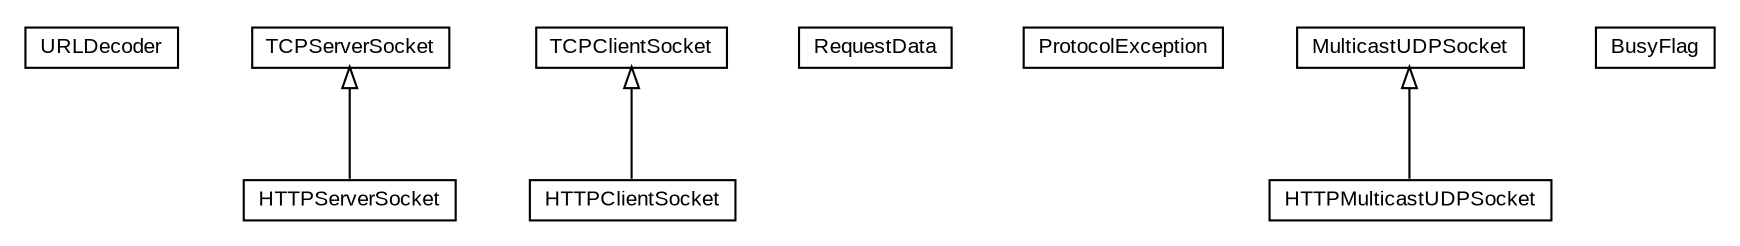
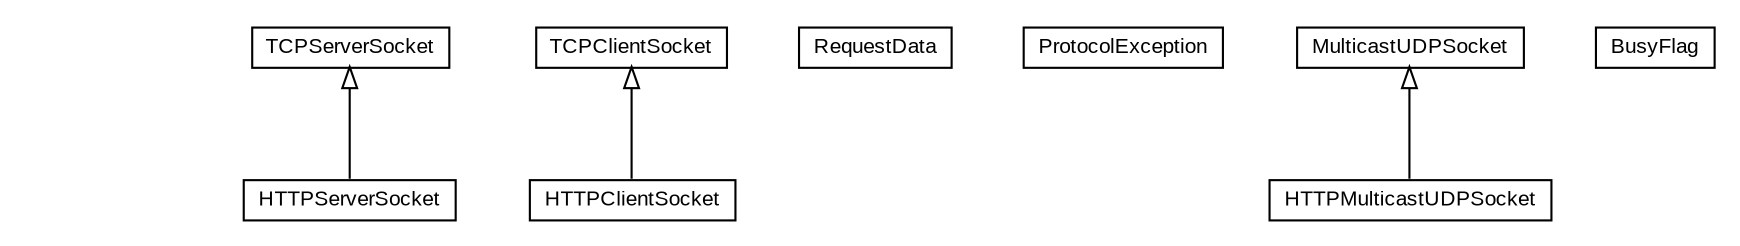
(102, 47) -> none
